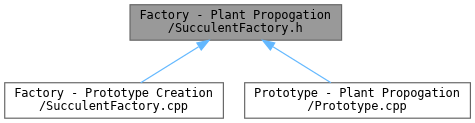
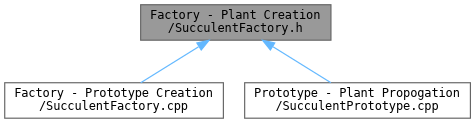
(236, 22) -> (236, 22)
(358, 100) -> (358, 100)
